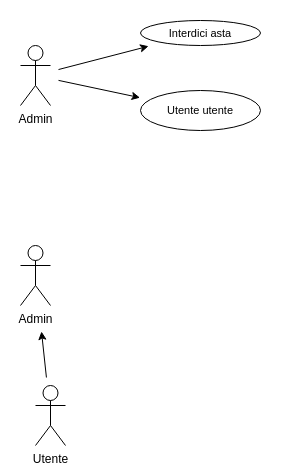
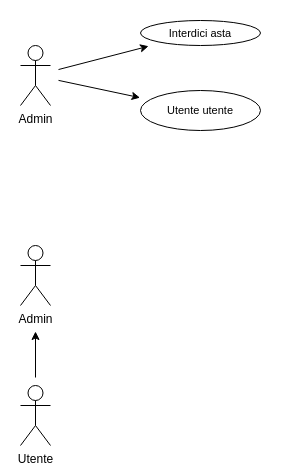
(51, 416) -> (36, 416)
